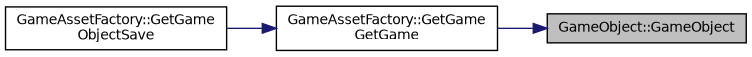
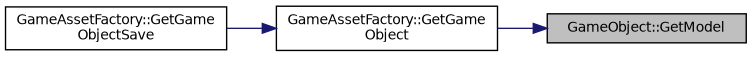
(387, 28) -> (387, 28)
(647, 28) -> (647, 28)
